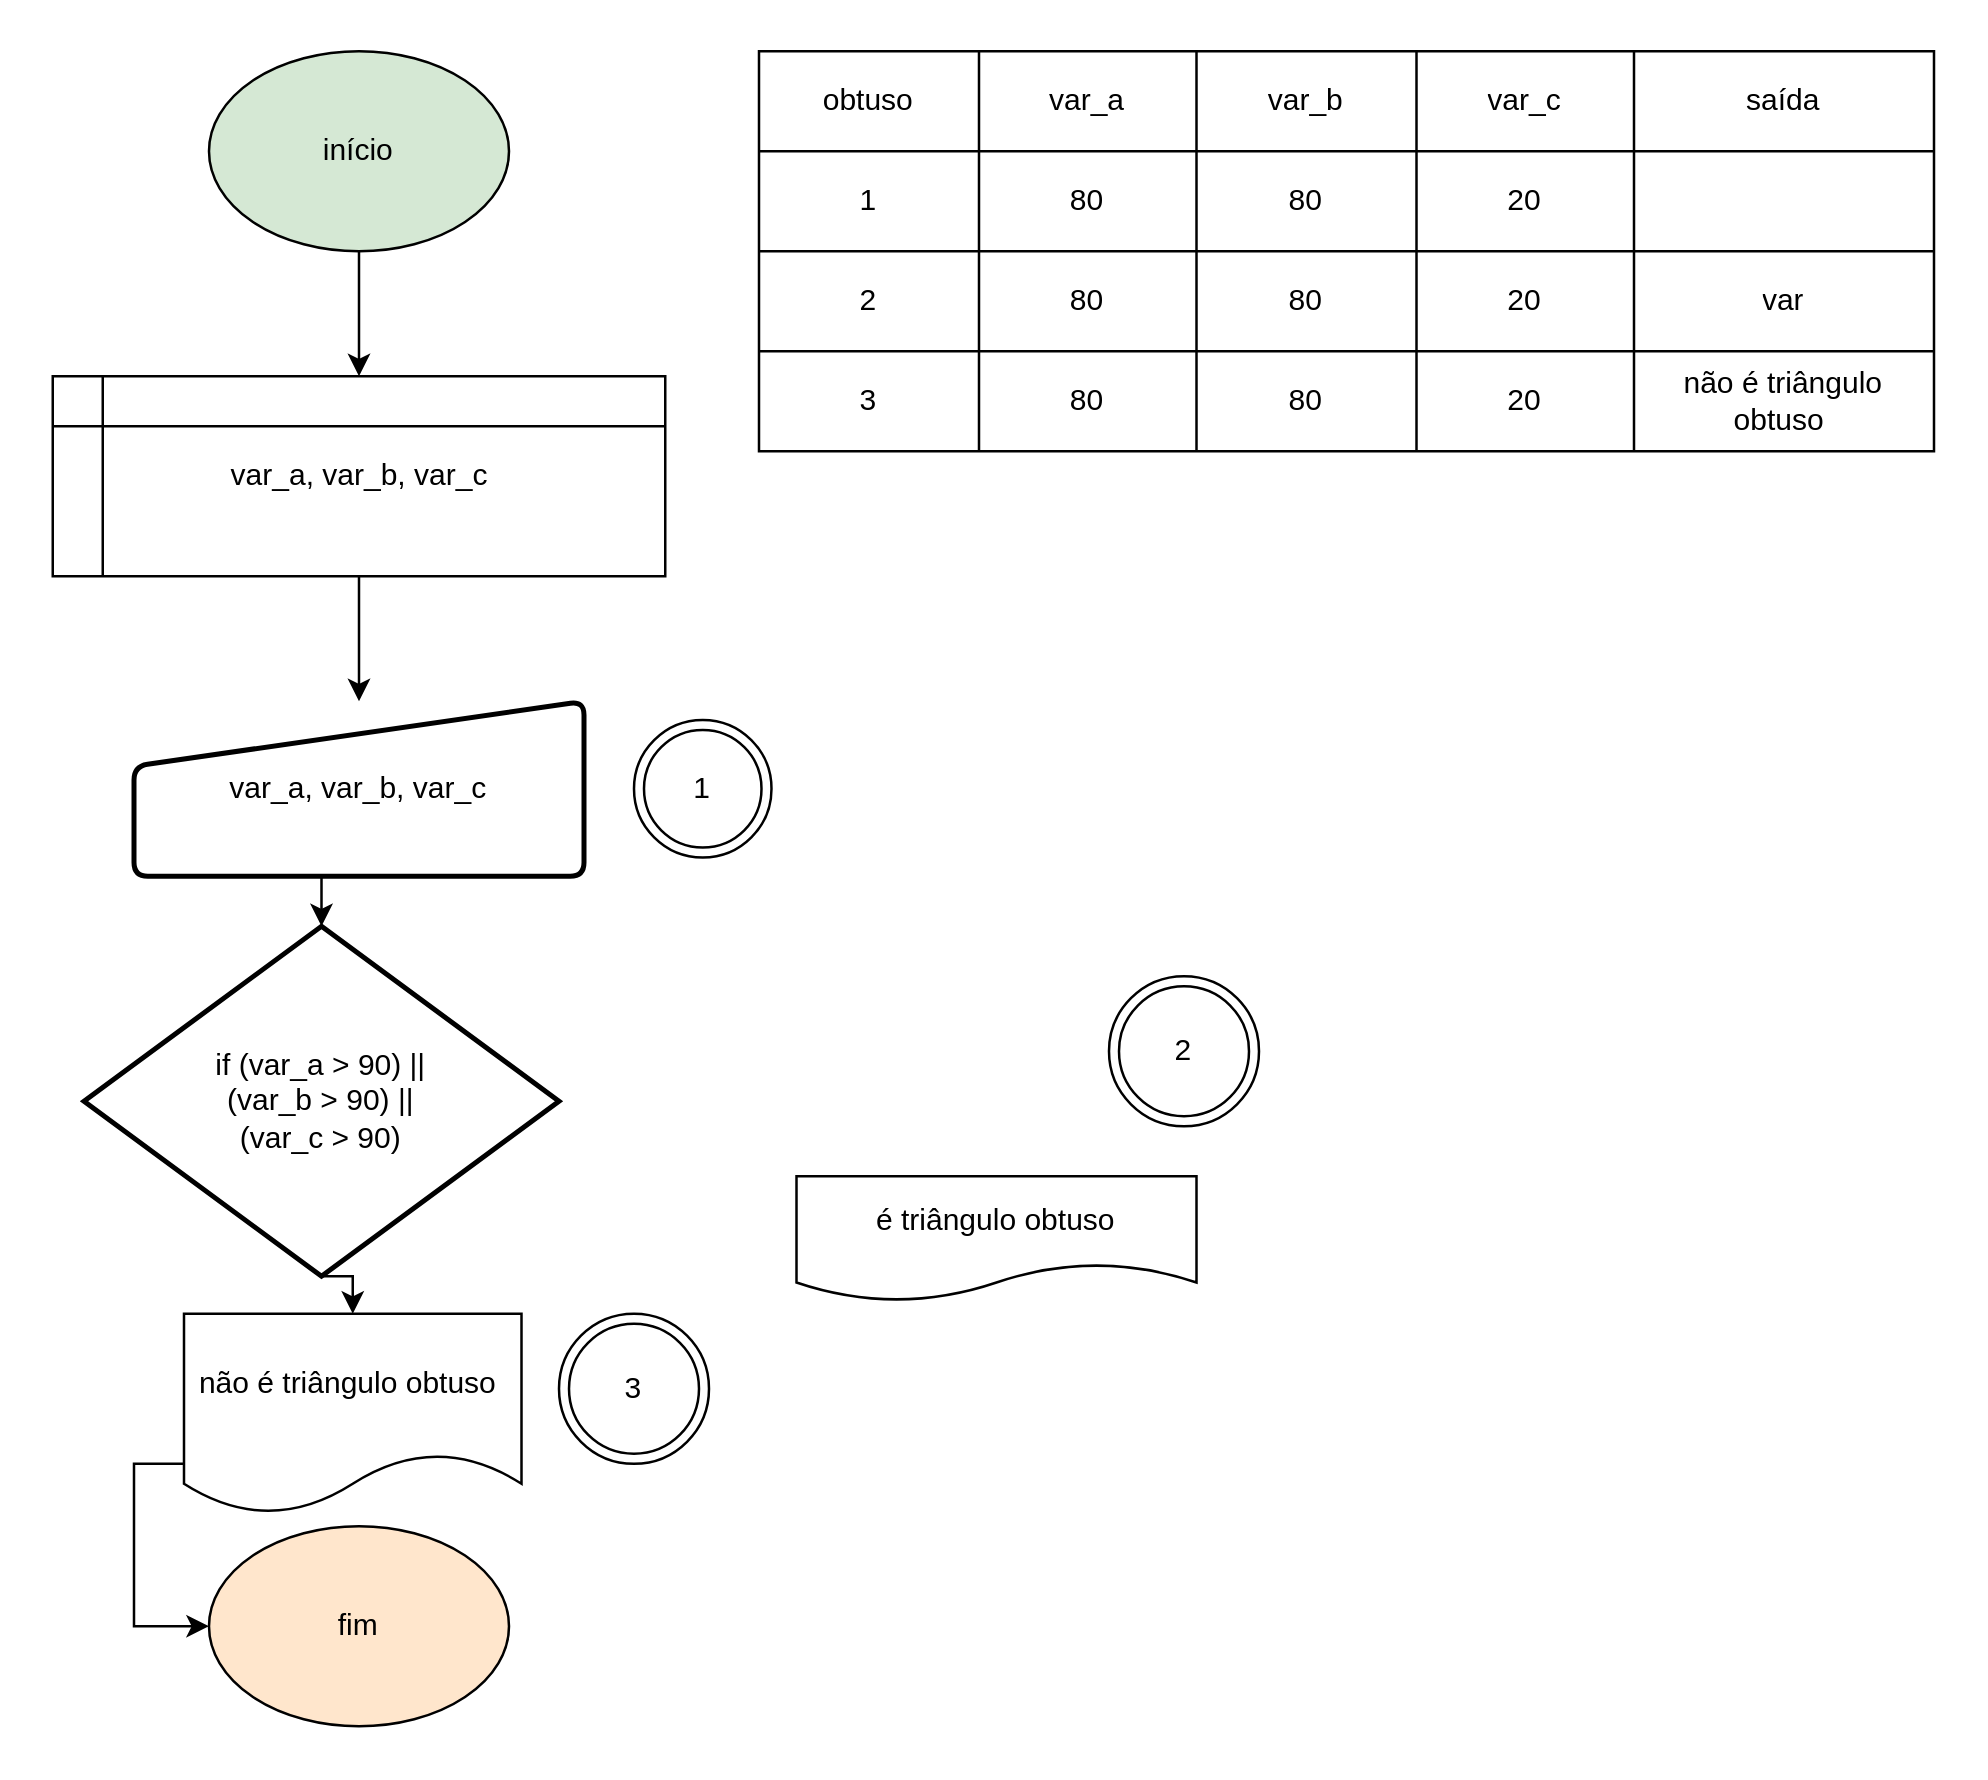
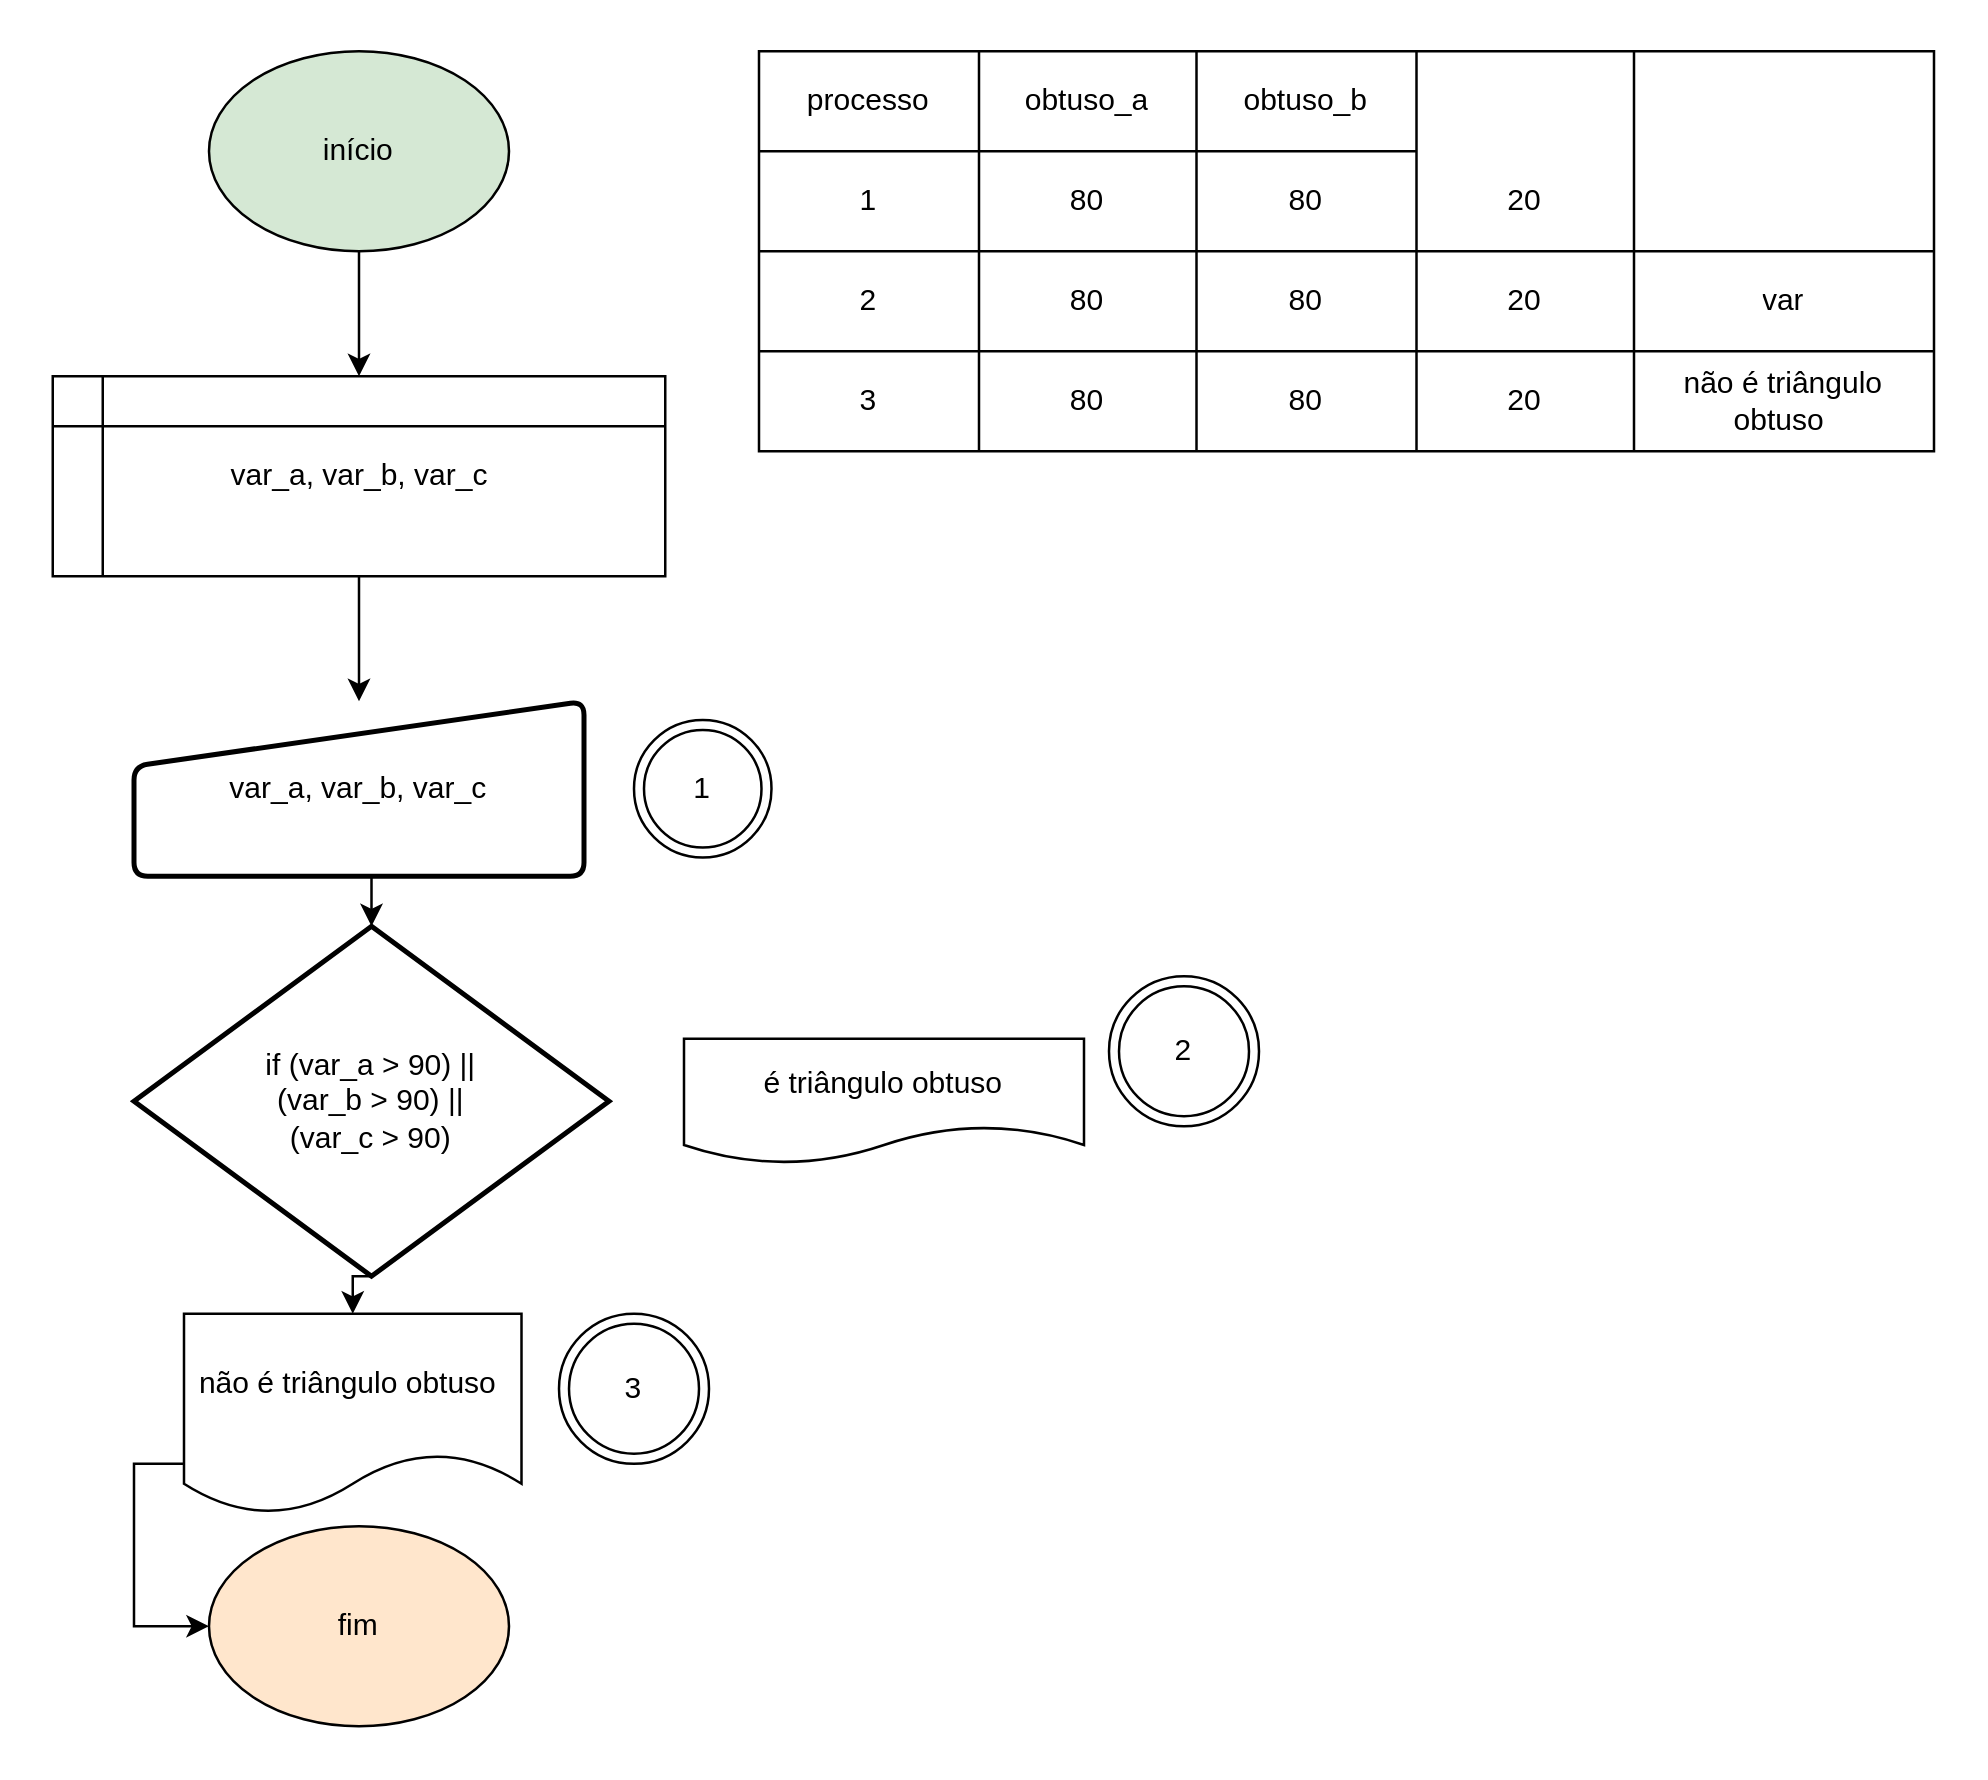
(869, 101) -> (869, 101)
(1088, 101) -> (1088, 101)
(1306, 101) -> (1306, 101)
(1525, 101) -> none
(1784, 101) -> none
(321, 1101) -> (371, 1101)
(996, 1239) -> (884, 1101)
